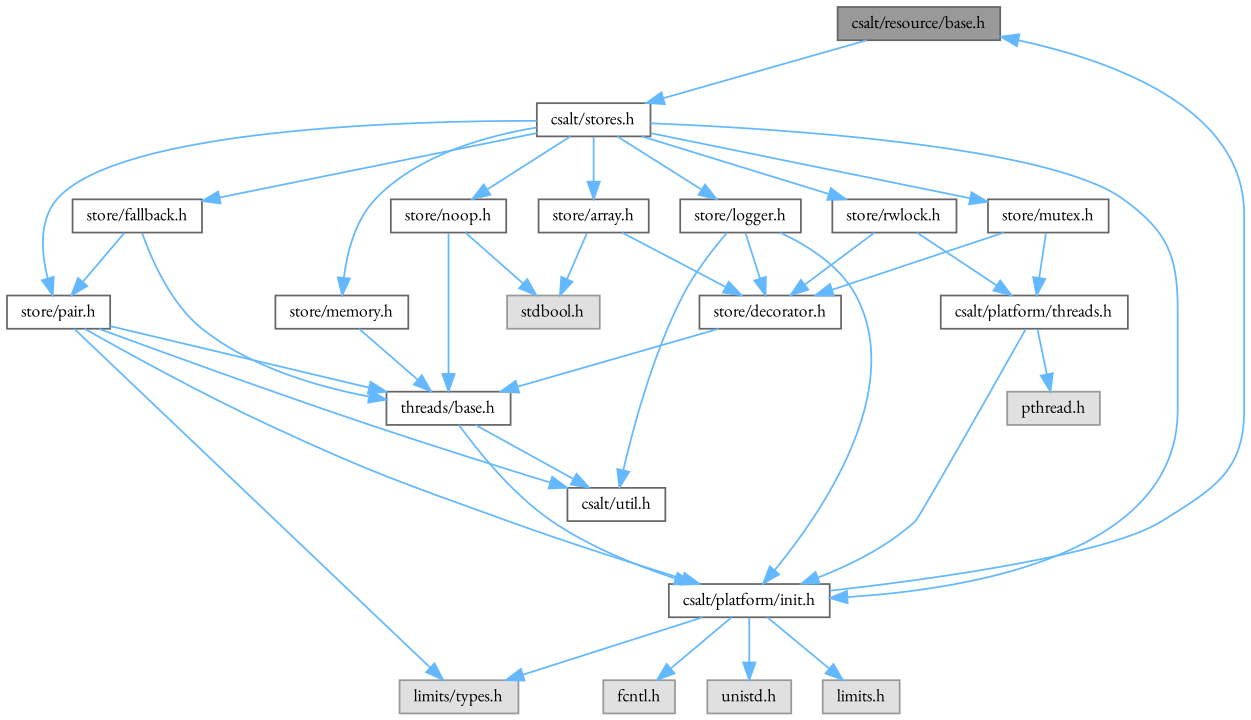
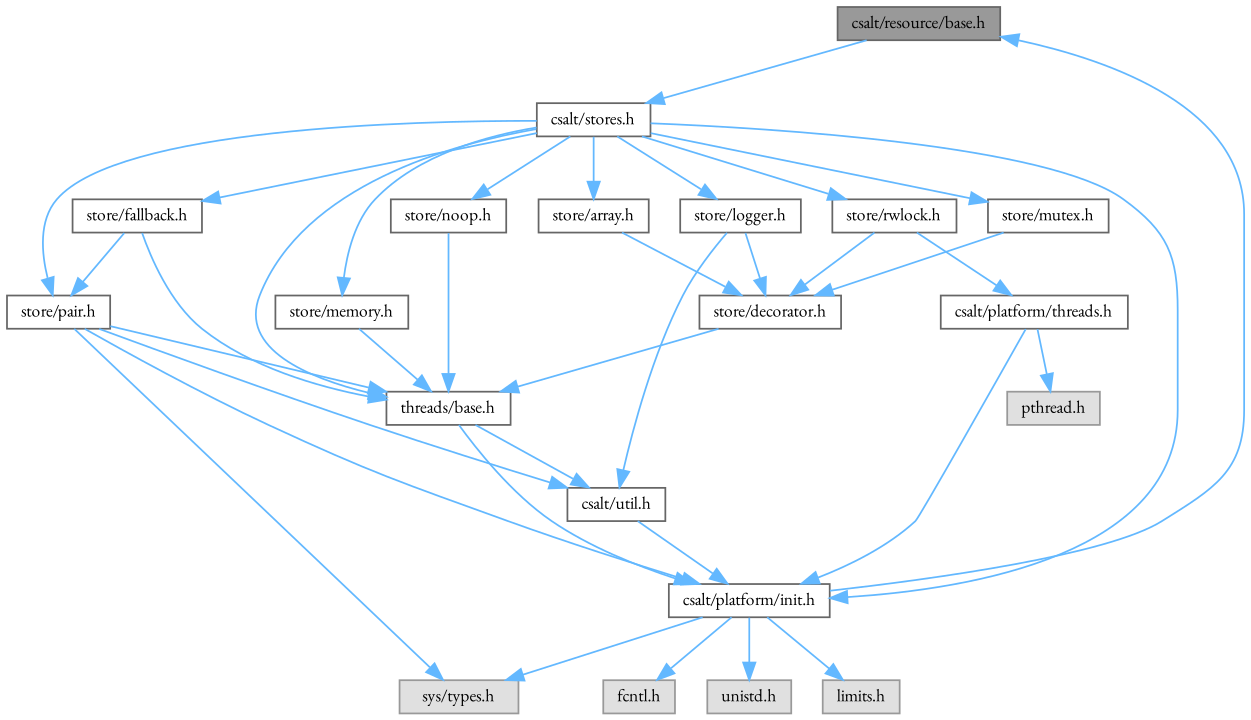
none -> (308, 226)
(1043, 255) -> none
(553, 312) -> none
(867, 394) -> (675, 547)
(459, 697) -> (459, 697)
